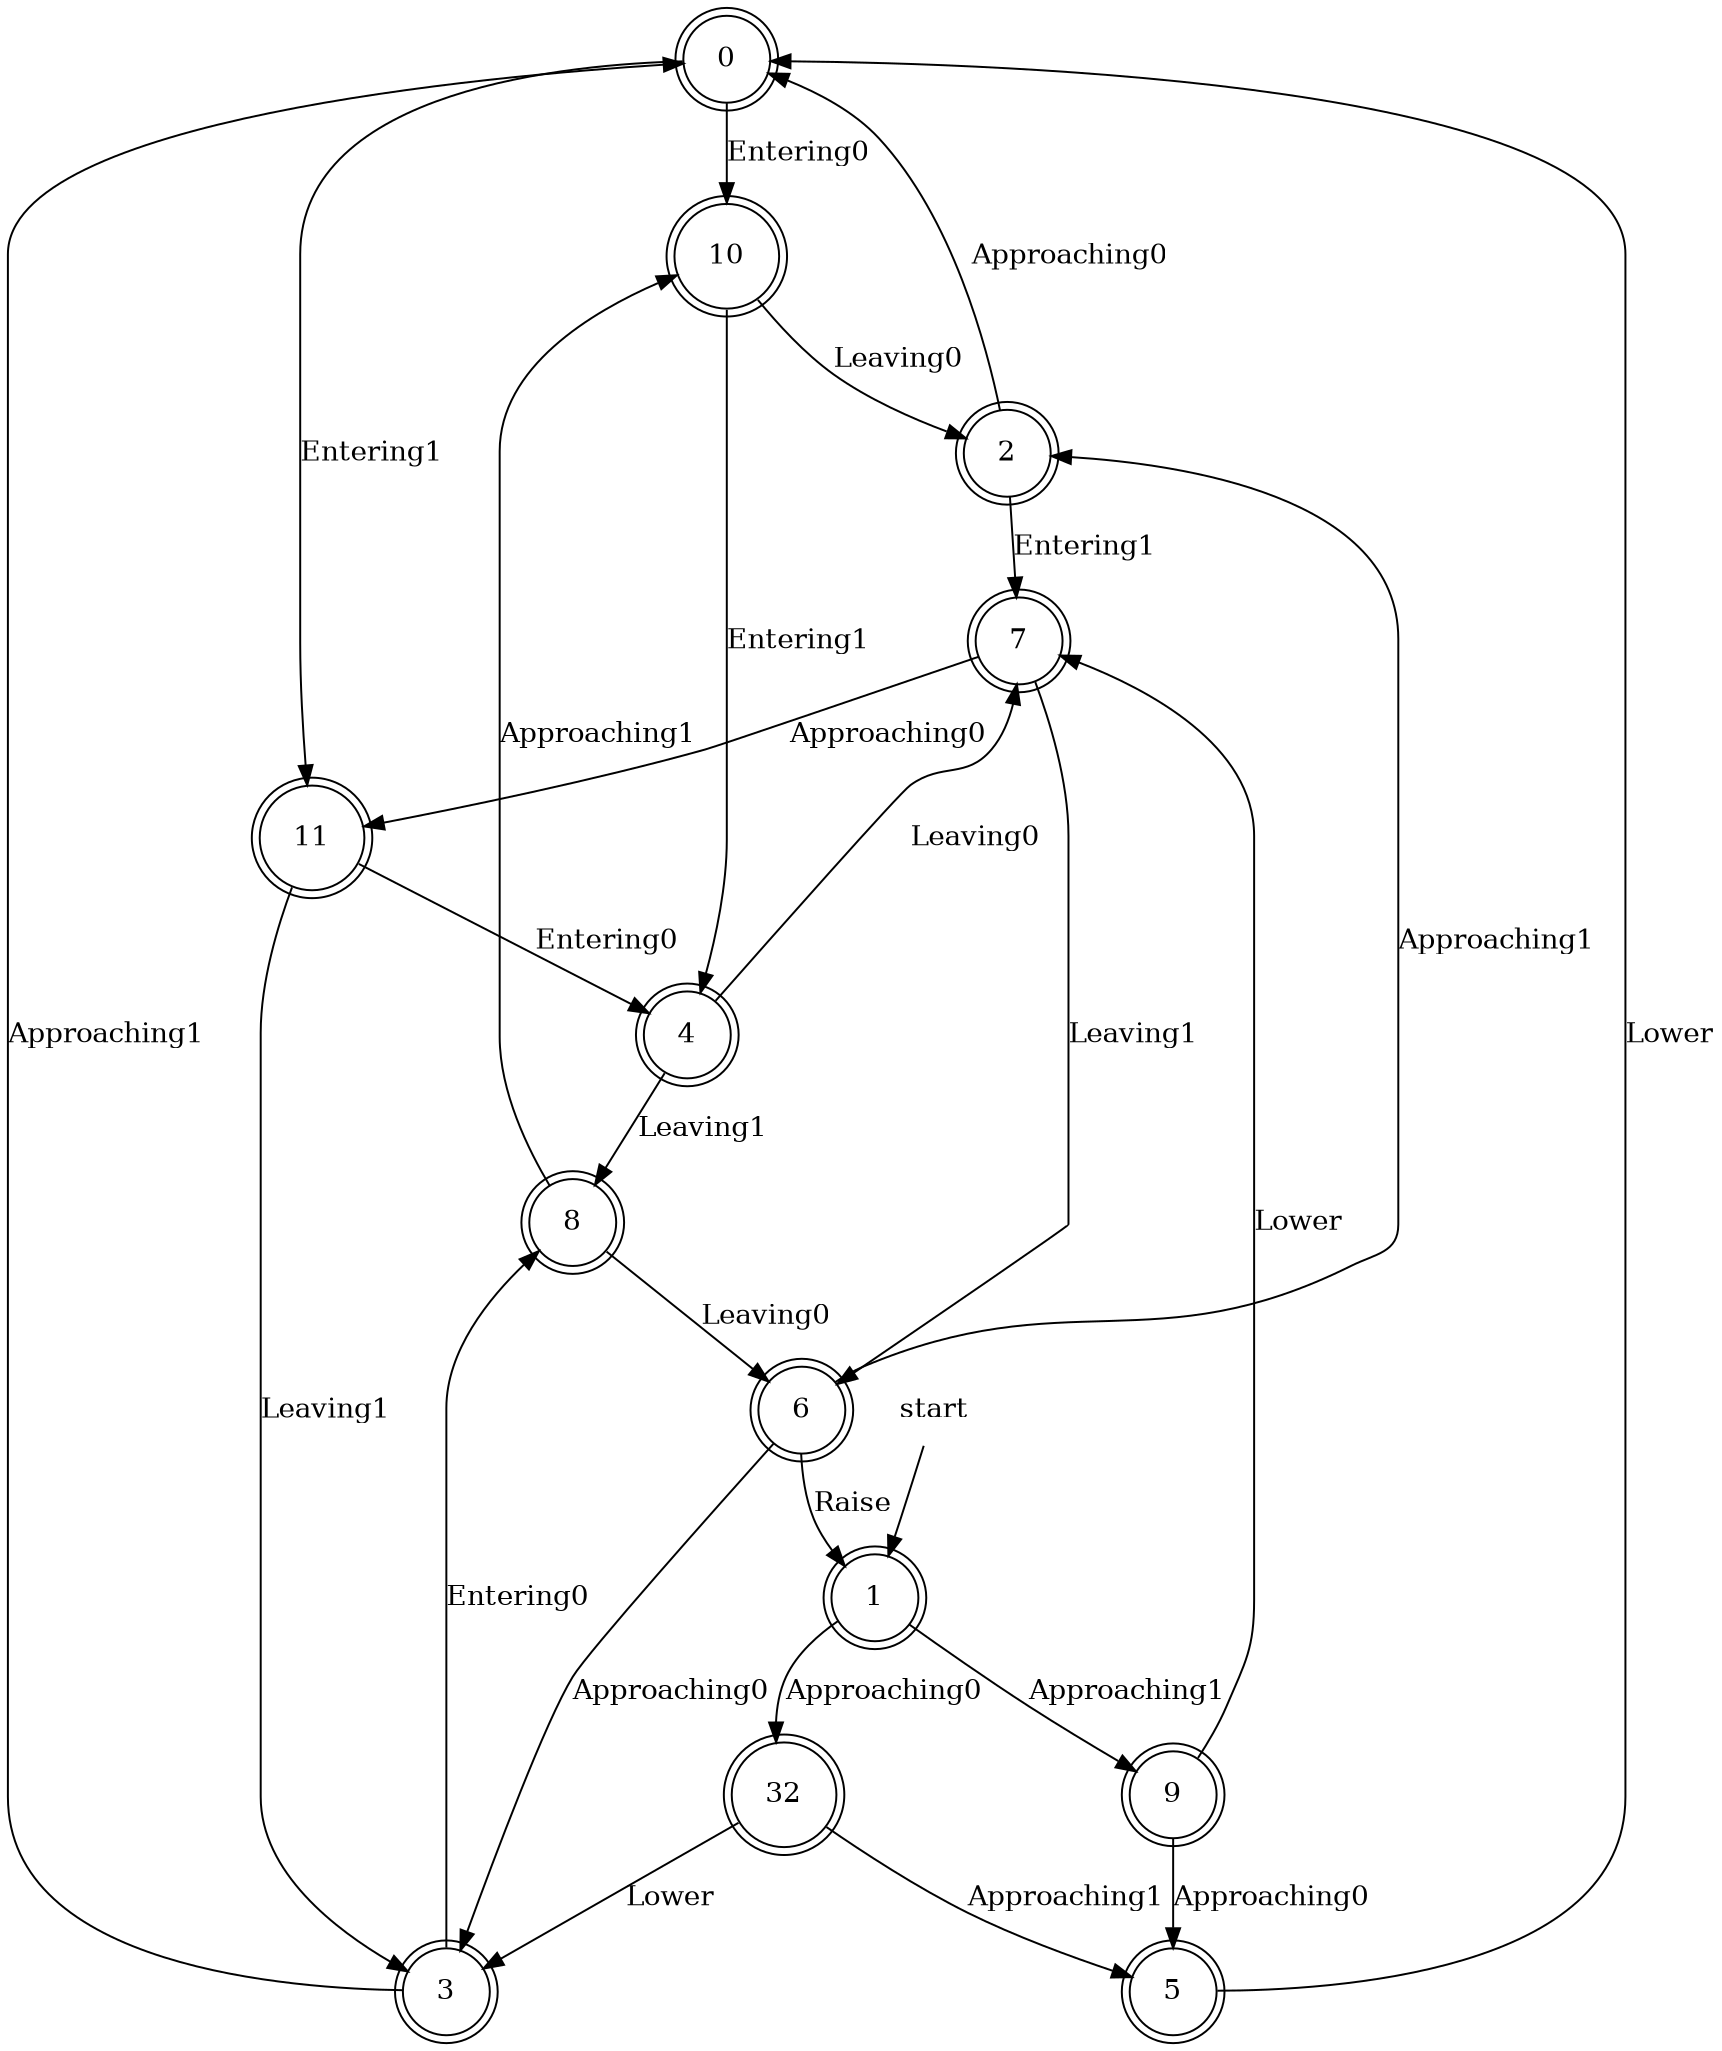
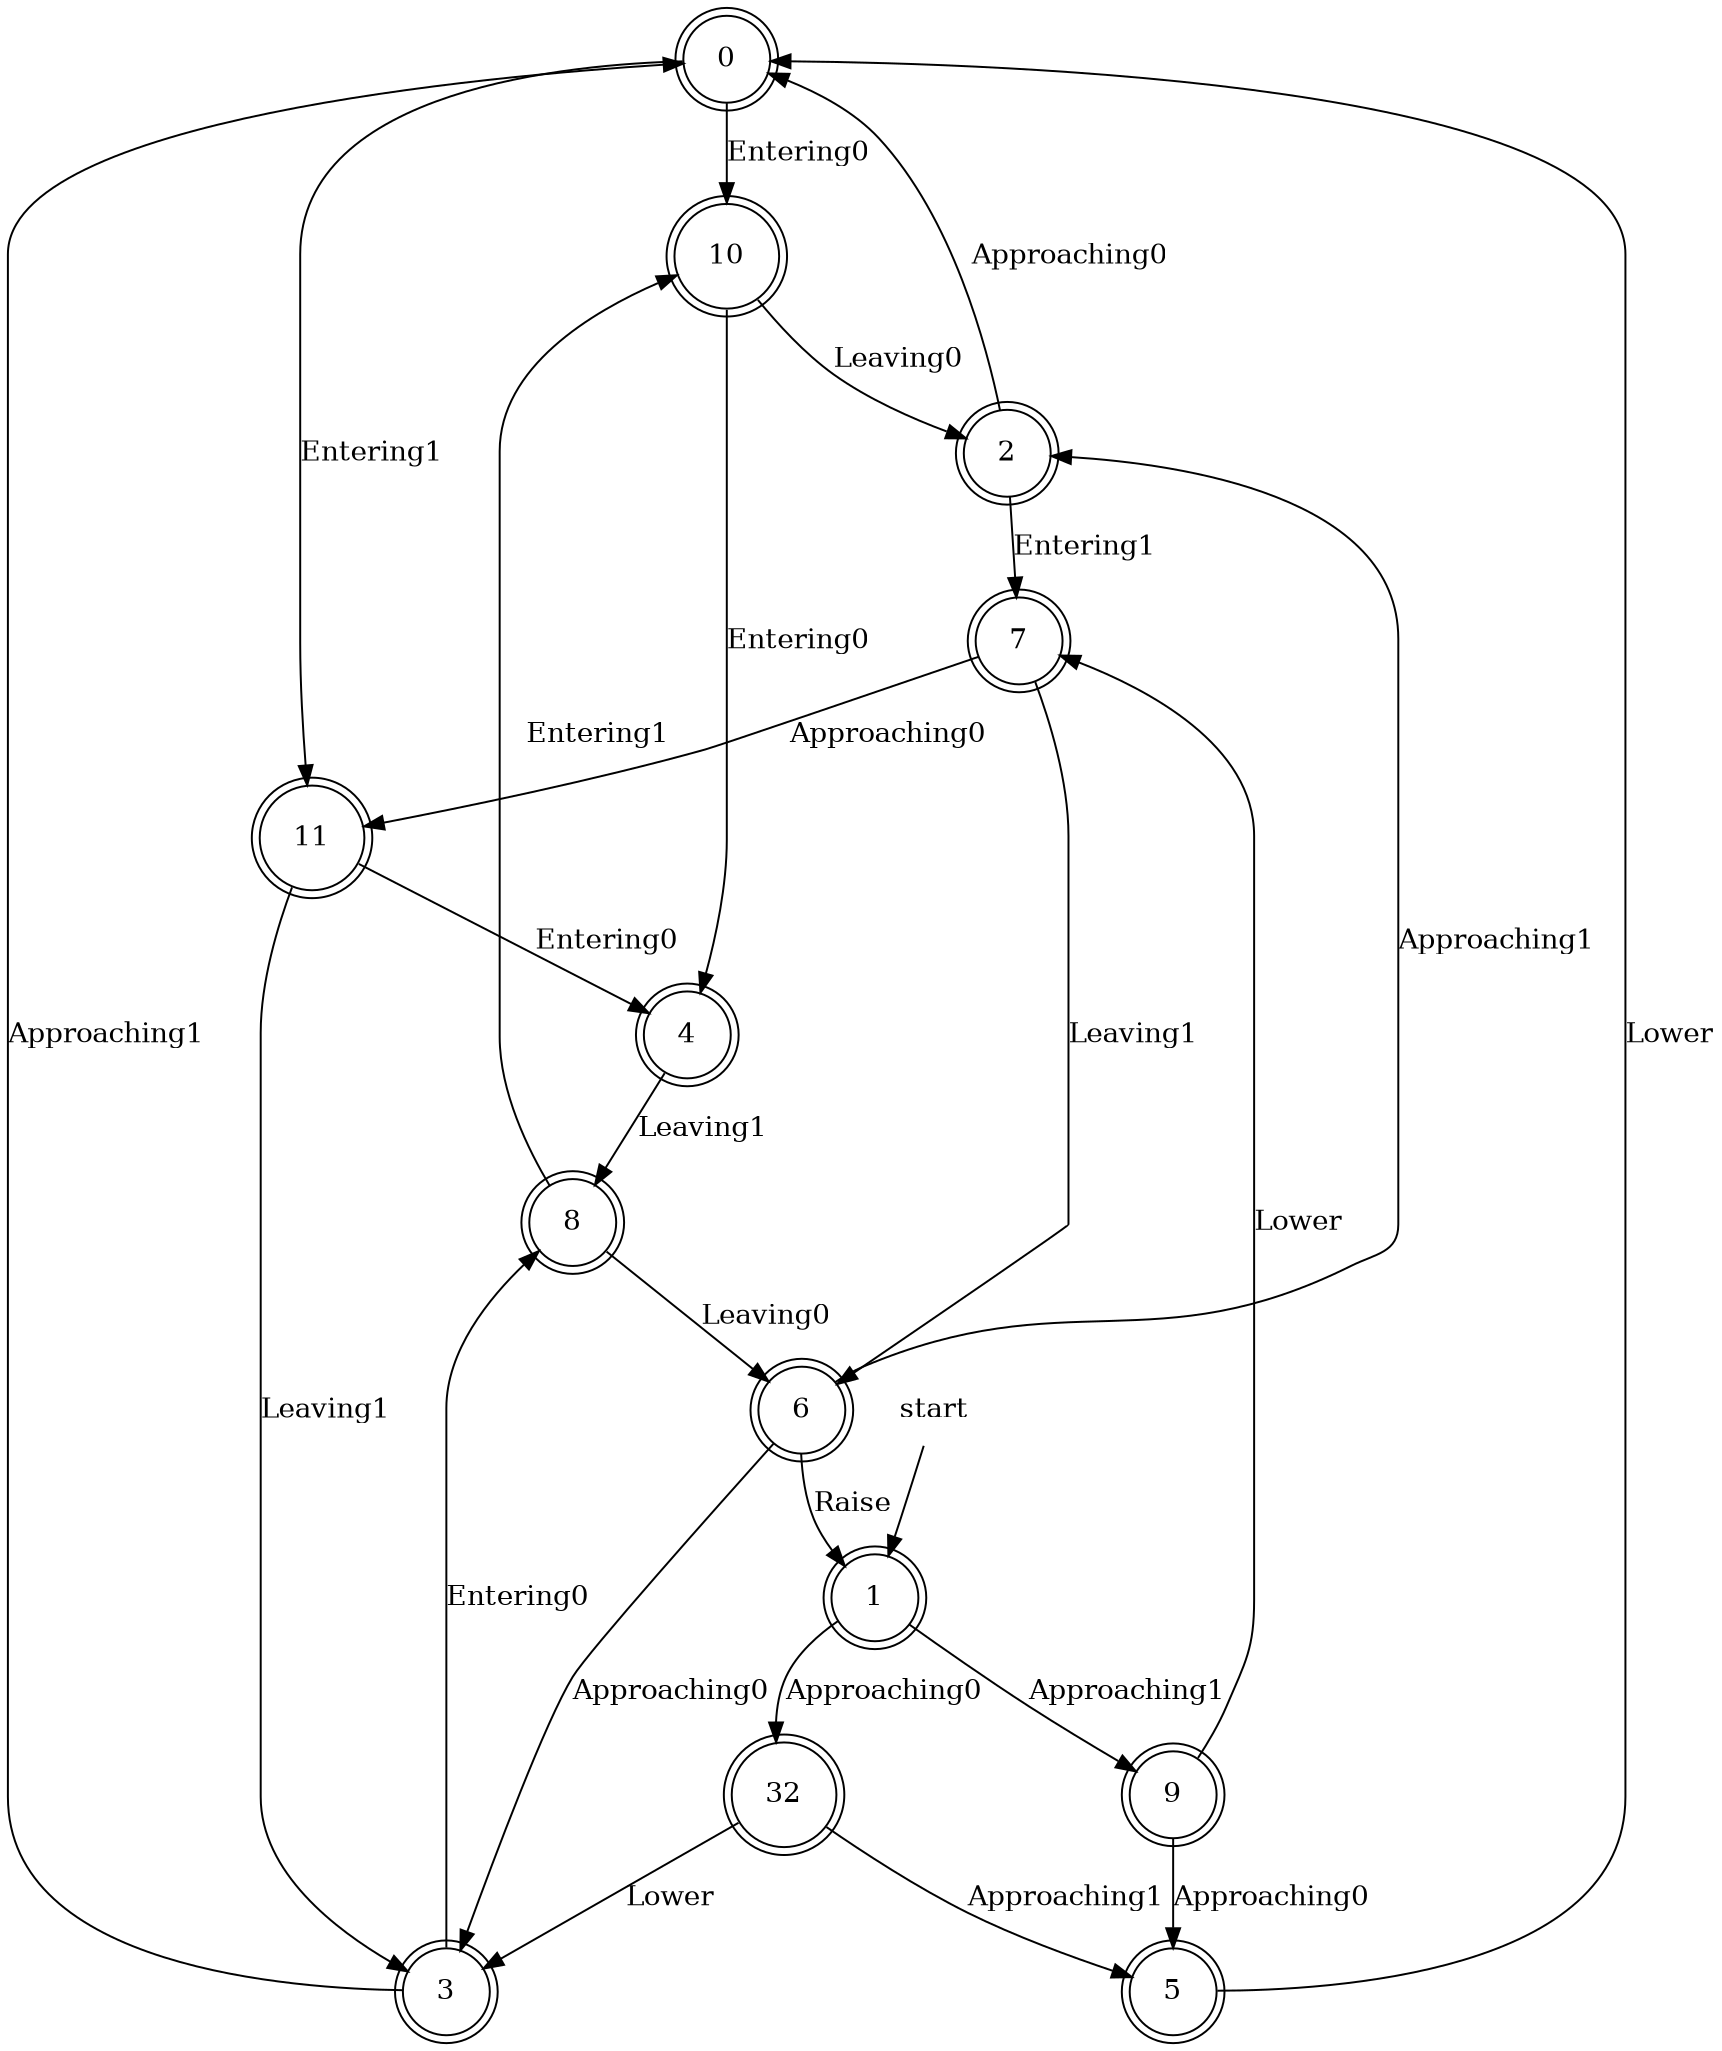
(799, 641) -> (799, 641)
(598, 735) -> (598, 735)
(859, 839) -> none
